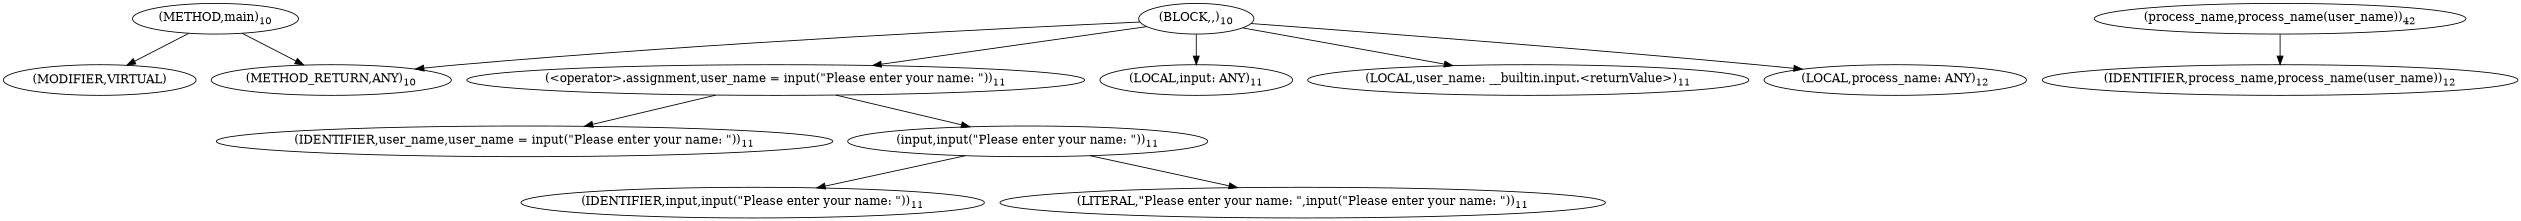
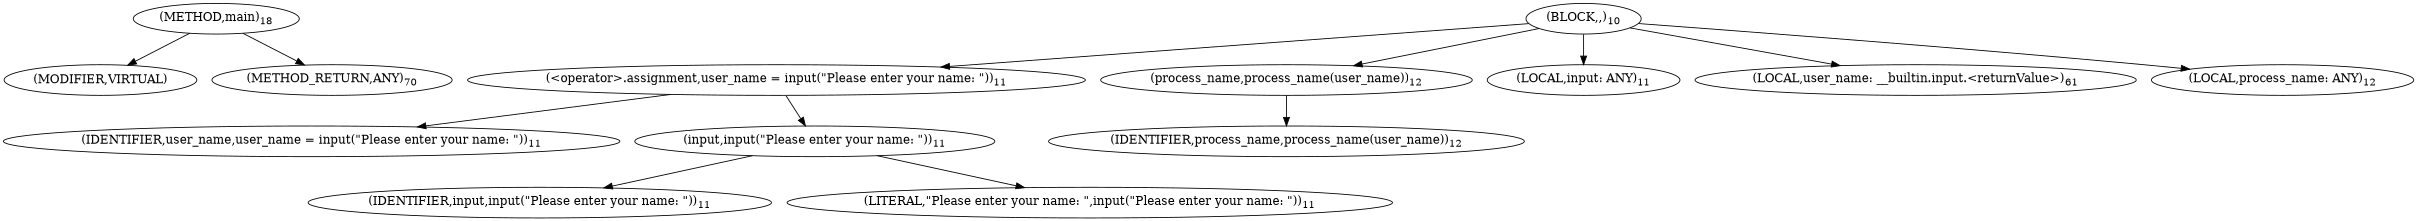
(266, 17) -> (267, 17)
(2410, 17) -> (1416, 79)
(782, 41) -> (1451, 46)
(410, 79) -> (411, 79)
(1685, 79) -> (2072, 79)
